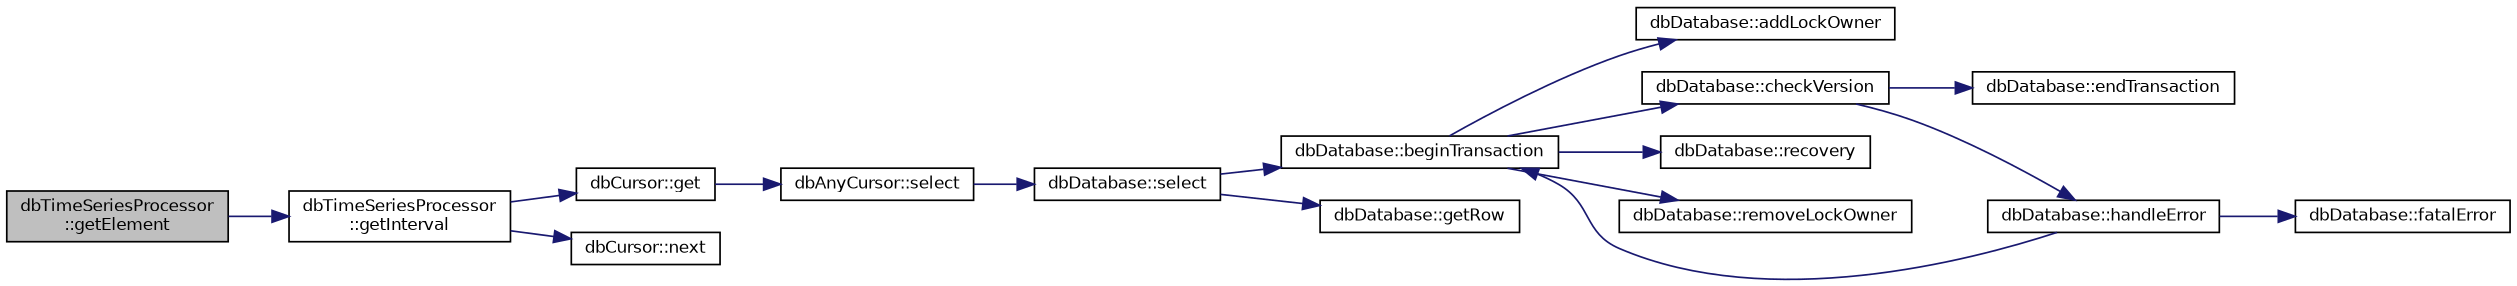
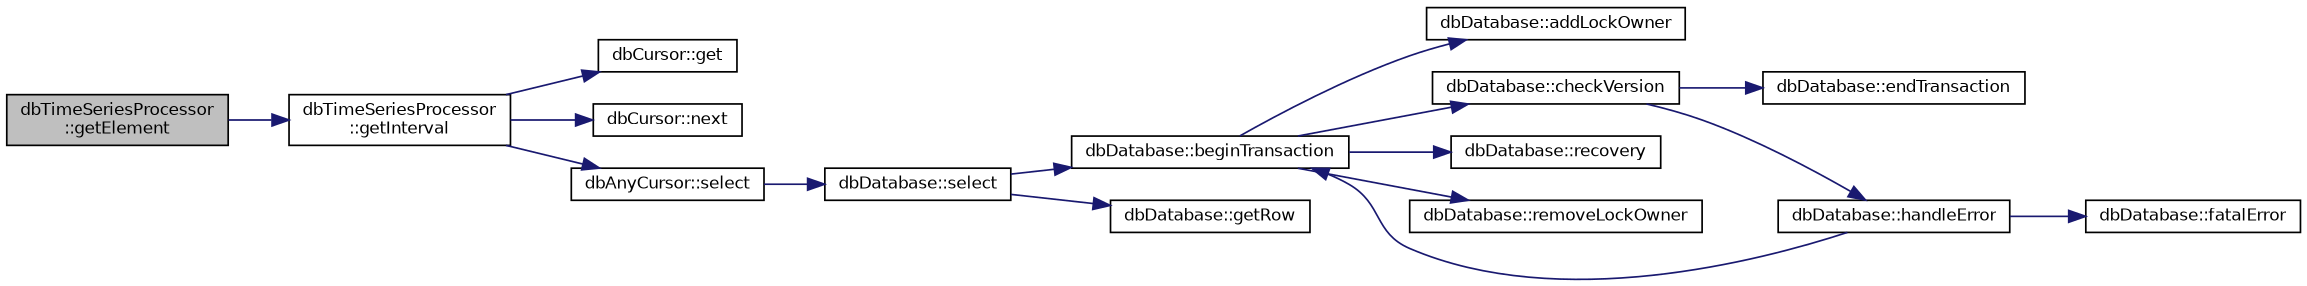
(739, 184) -> (544, 155)
